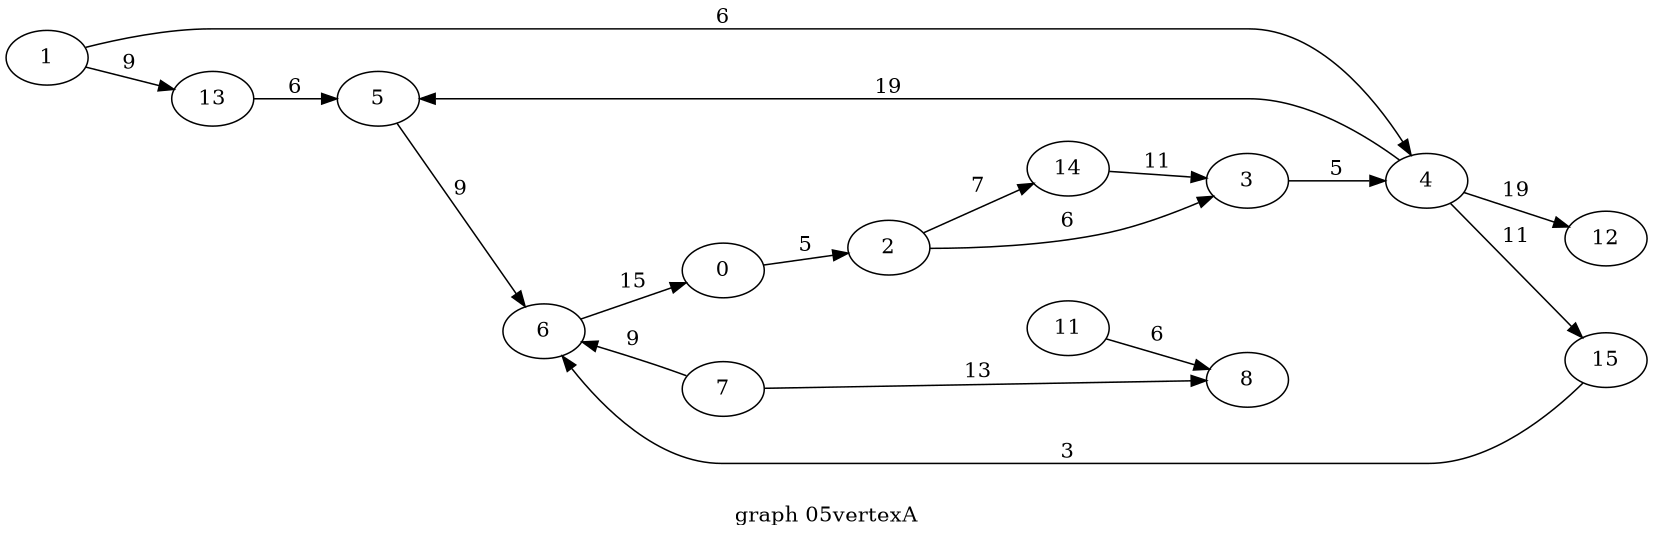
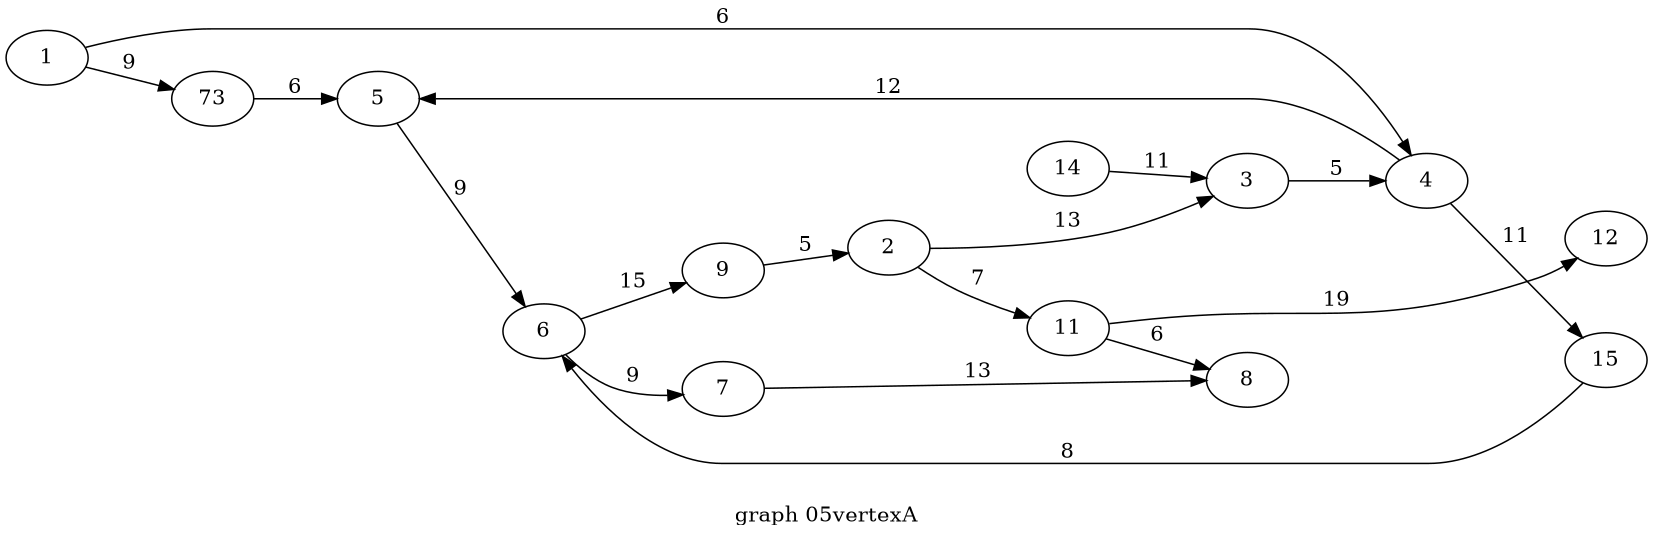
(889, 87) -> (889, 87)
(213, 99) -> (213, 99)
(1509, 207) -> (1340, 313)
(972, 211) -> (965, 294)
(1068, 221) -> (1068, 221)
(723, 270) -> (723, 270)
(642, 360) -> (612, 387)
(1068, 452) -> (1068, 452)
